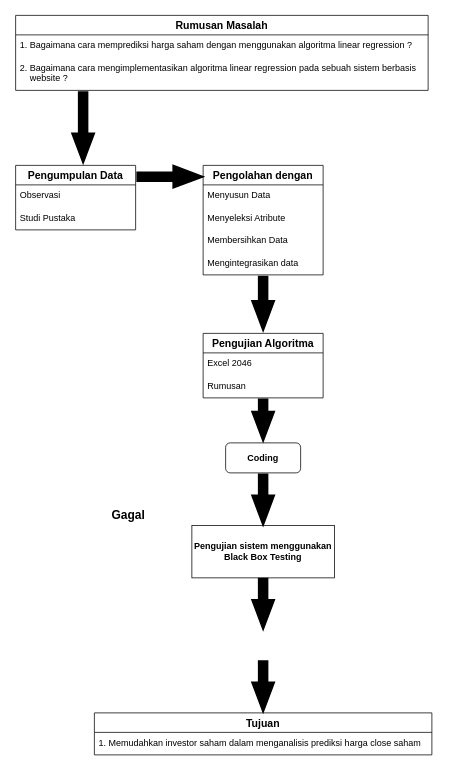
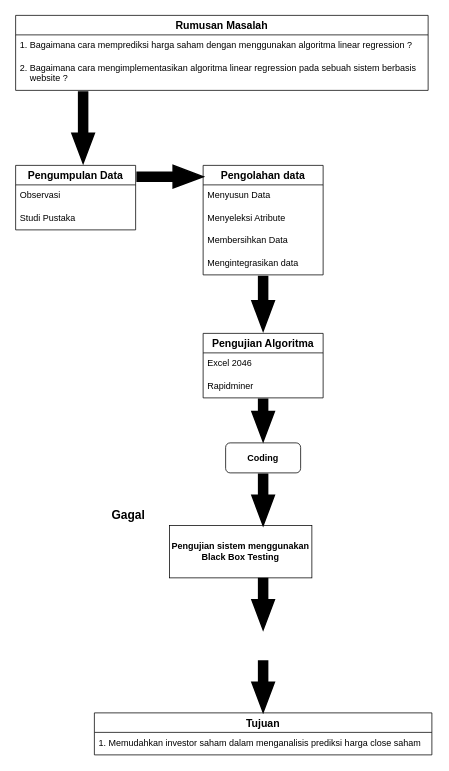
(263, 176) -> (263, 176)
(225, 386) -> (230, 386)
(263, 552) -> (240, 552)
